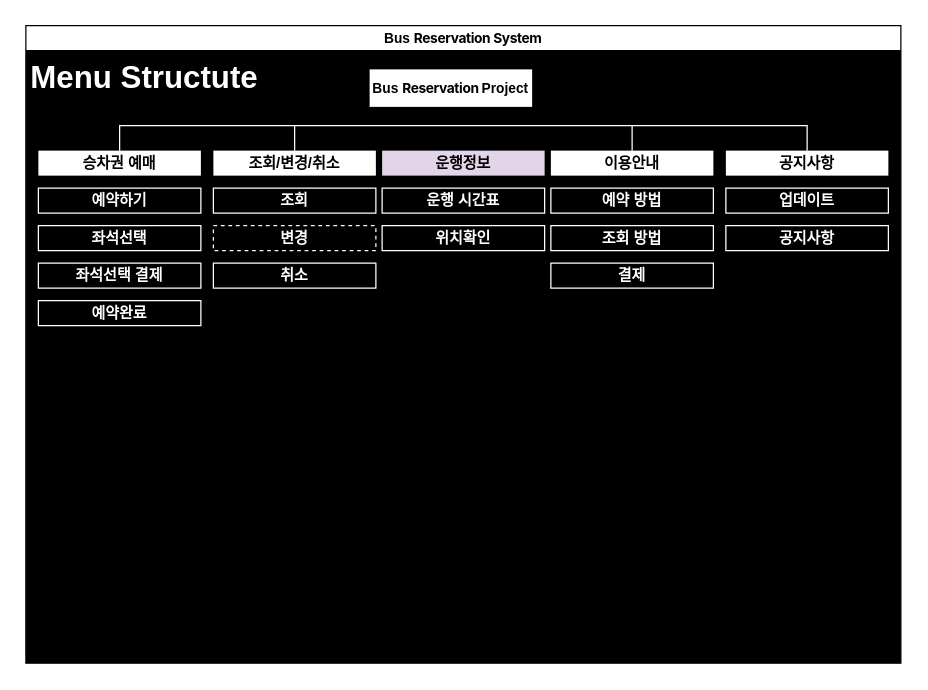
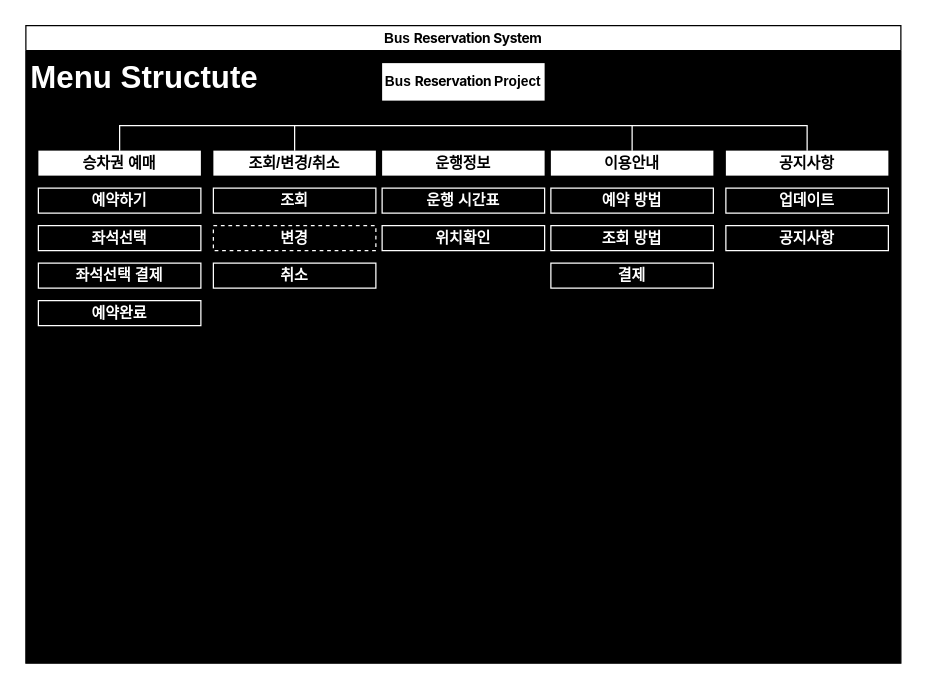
(451, 88) -> (463, 82)
(463, 163) -> (463, 163)
